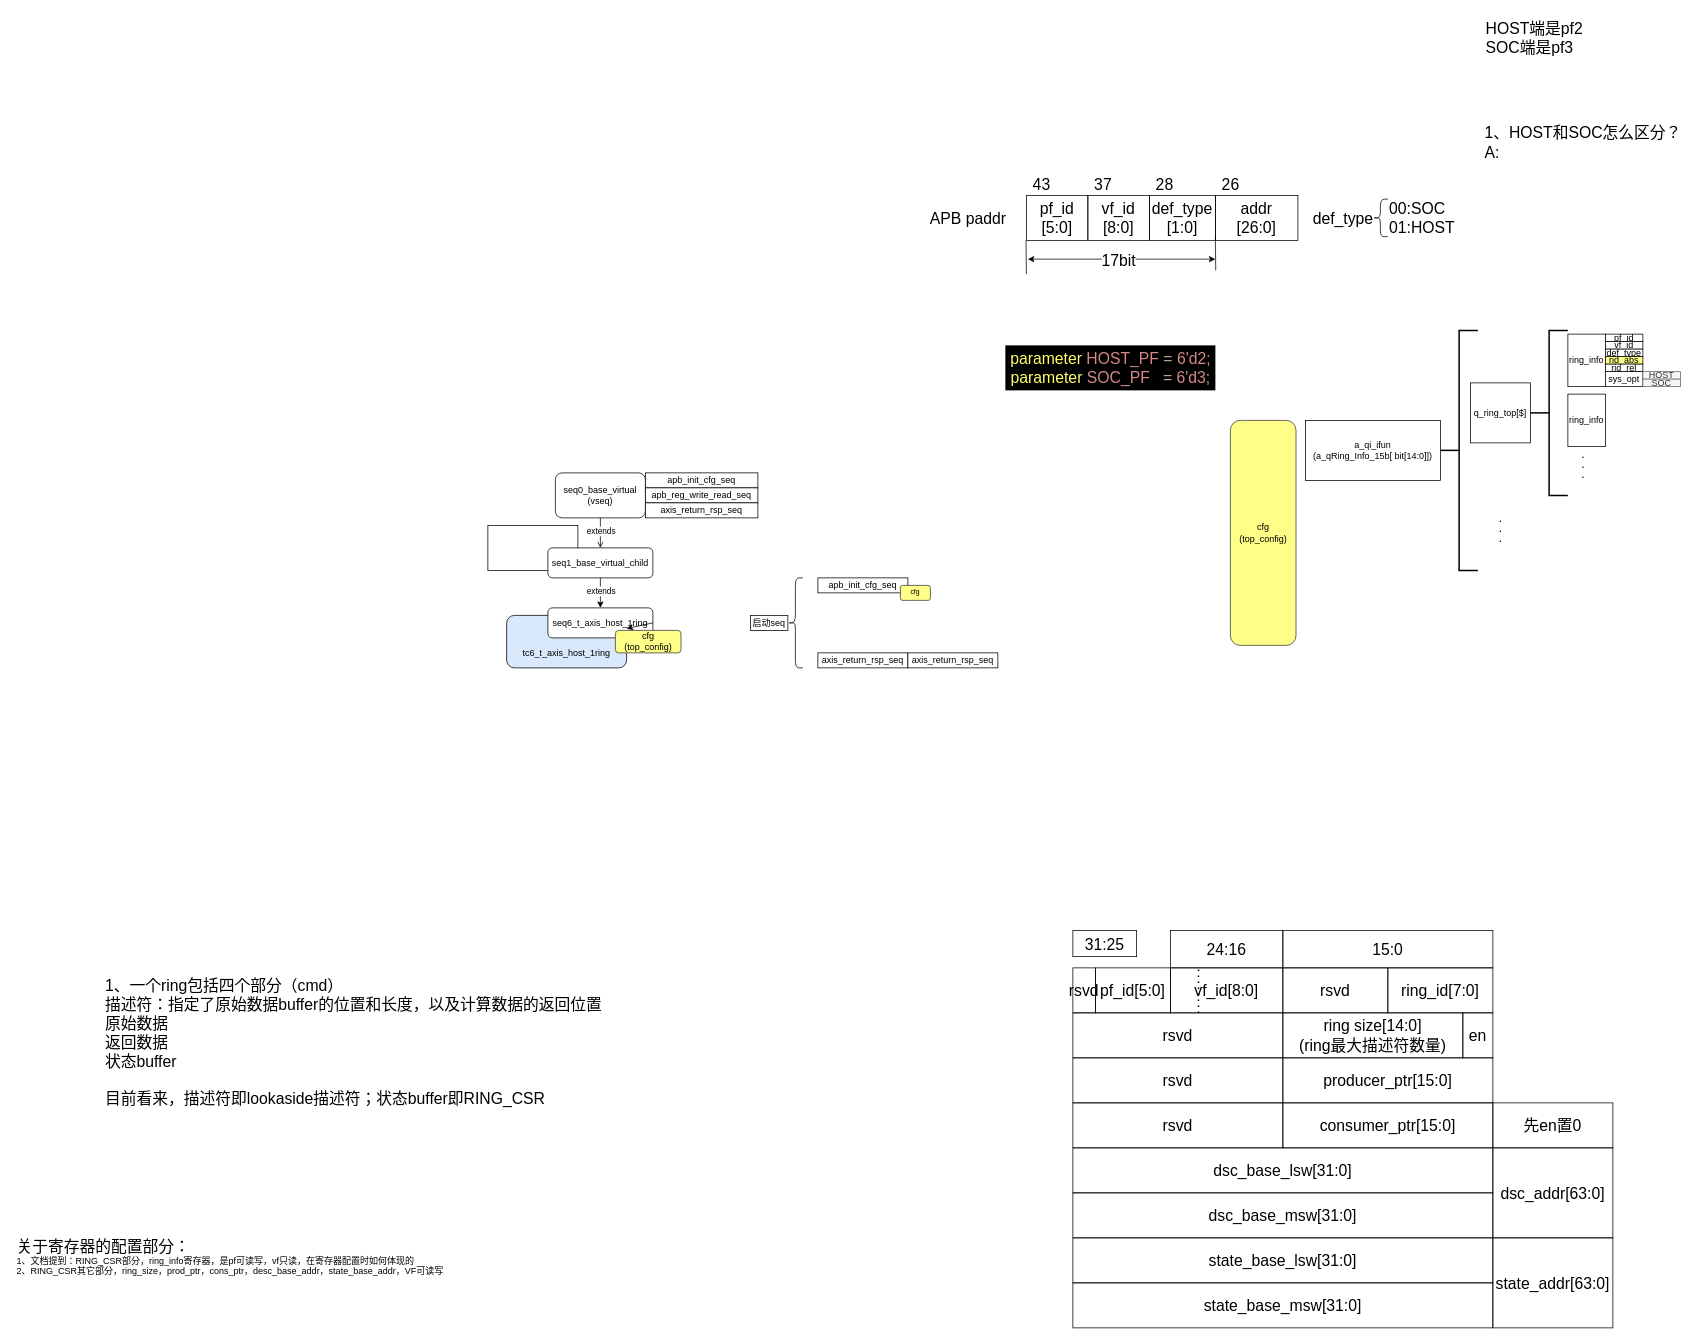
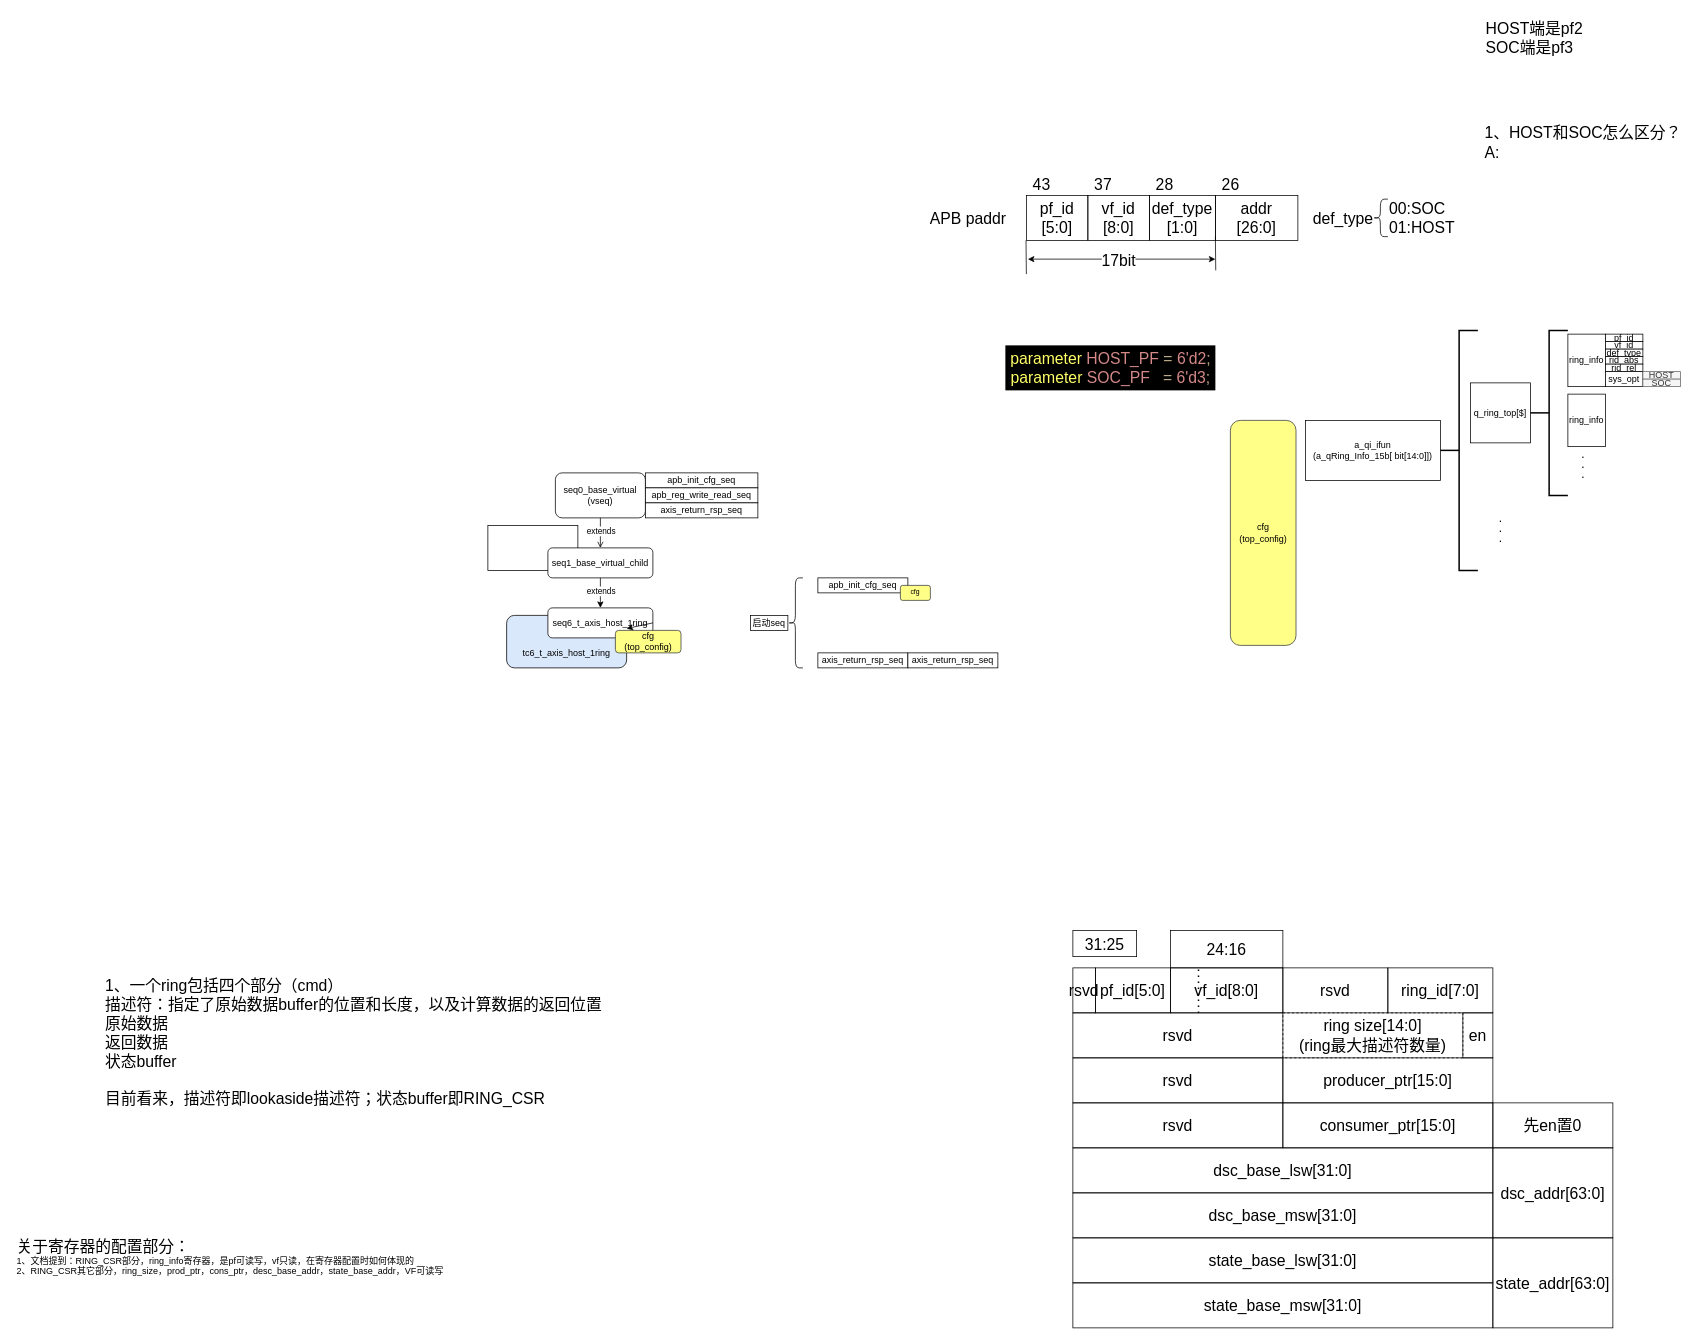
(1624, 360) -> (1624, 360)
(1388, 949) -> none
(1373, 1035) -> (1373, 1035)
